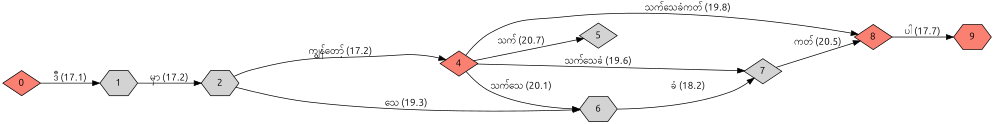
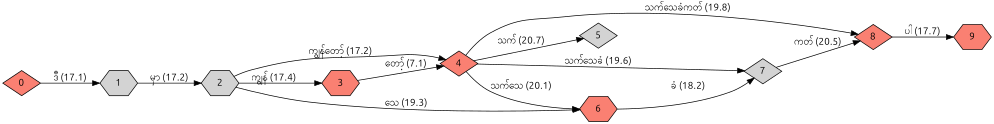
none -> (341, 83)
(598, 109) -> (598, 109)
